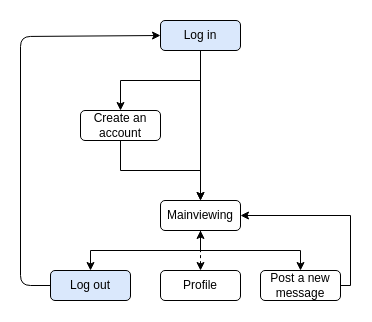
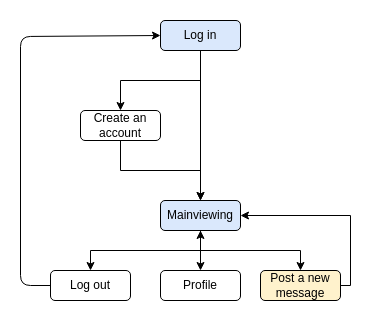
(201, 216) -> (201, 216)
(201, 257) -> (201, 257)
(91, 286) -> (91, 286)
(301, 286) -> (301, 286)
